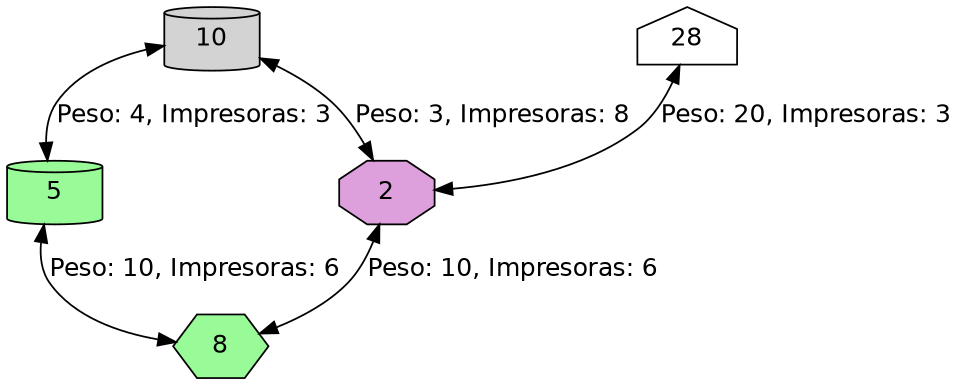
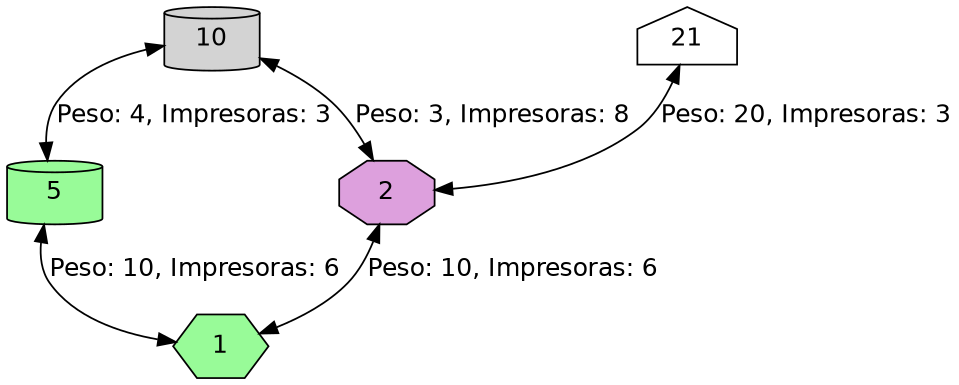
(687, 39) -> (687, 39)
(221, 346) -> (221, 346)
